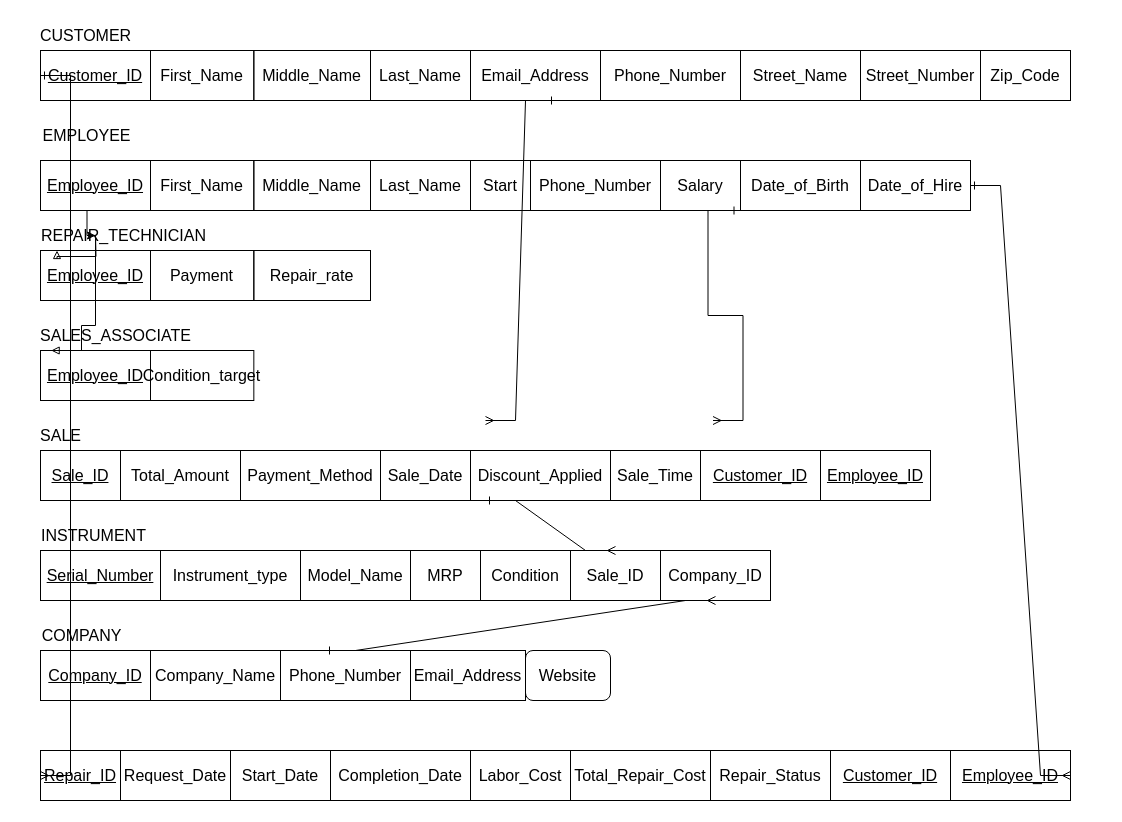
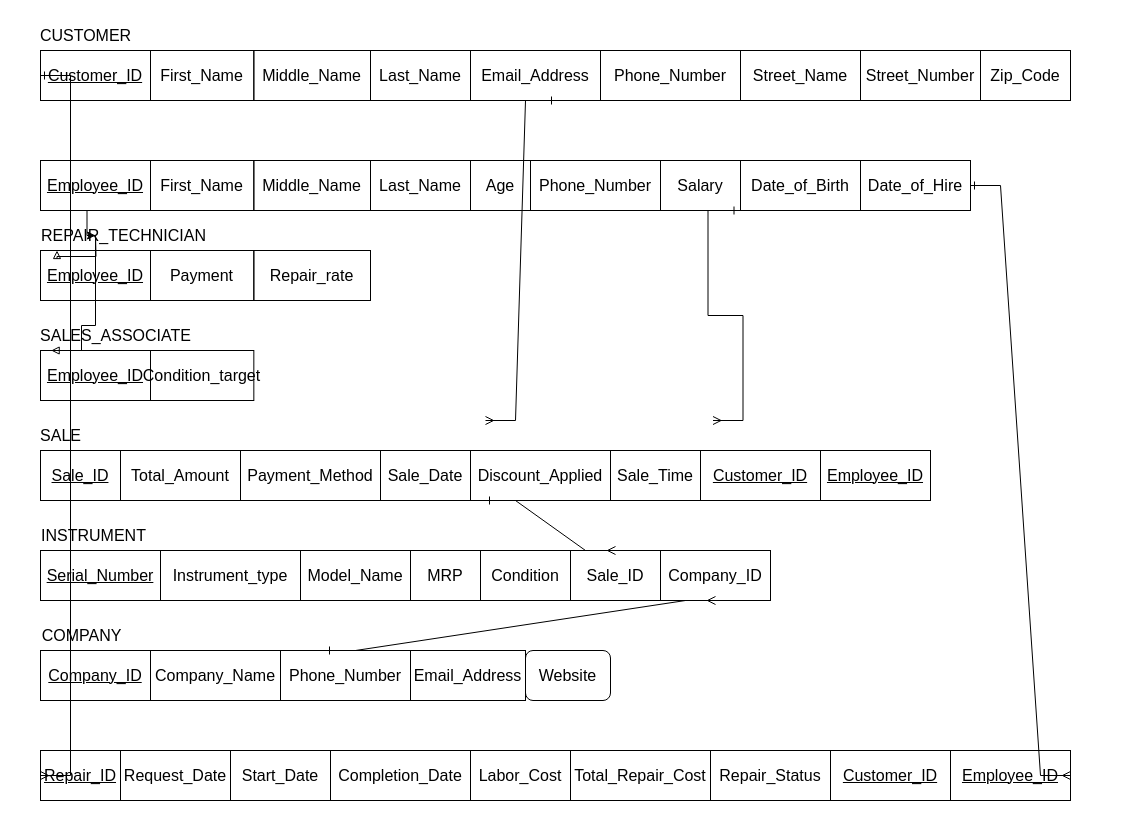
(87, 136) -> none
(501, 186) -> (501, 186)
